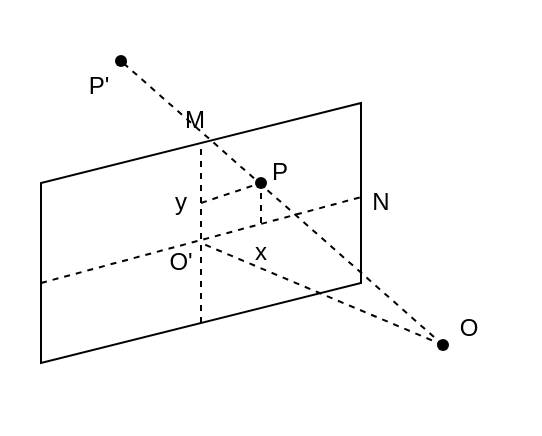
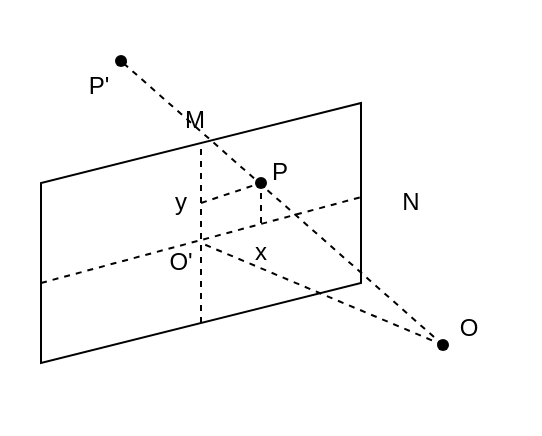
(381, 203) -> (411, 203)
